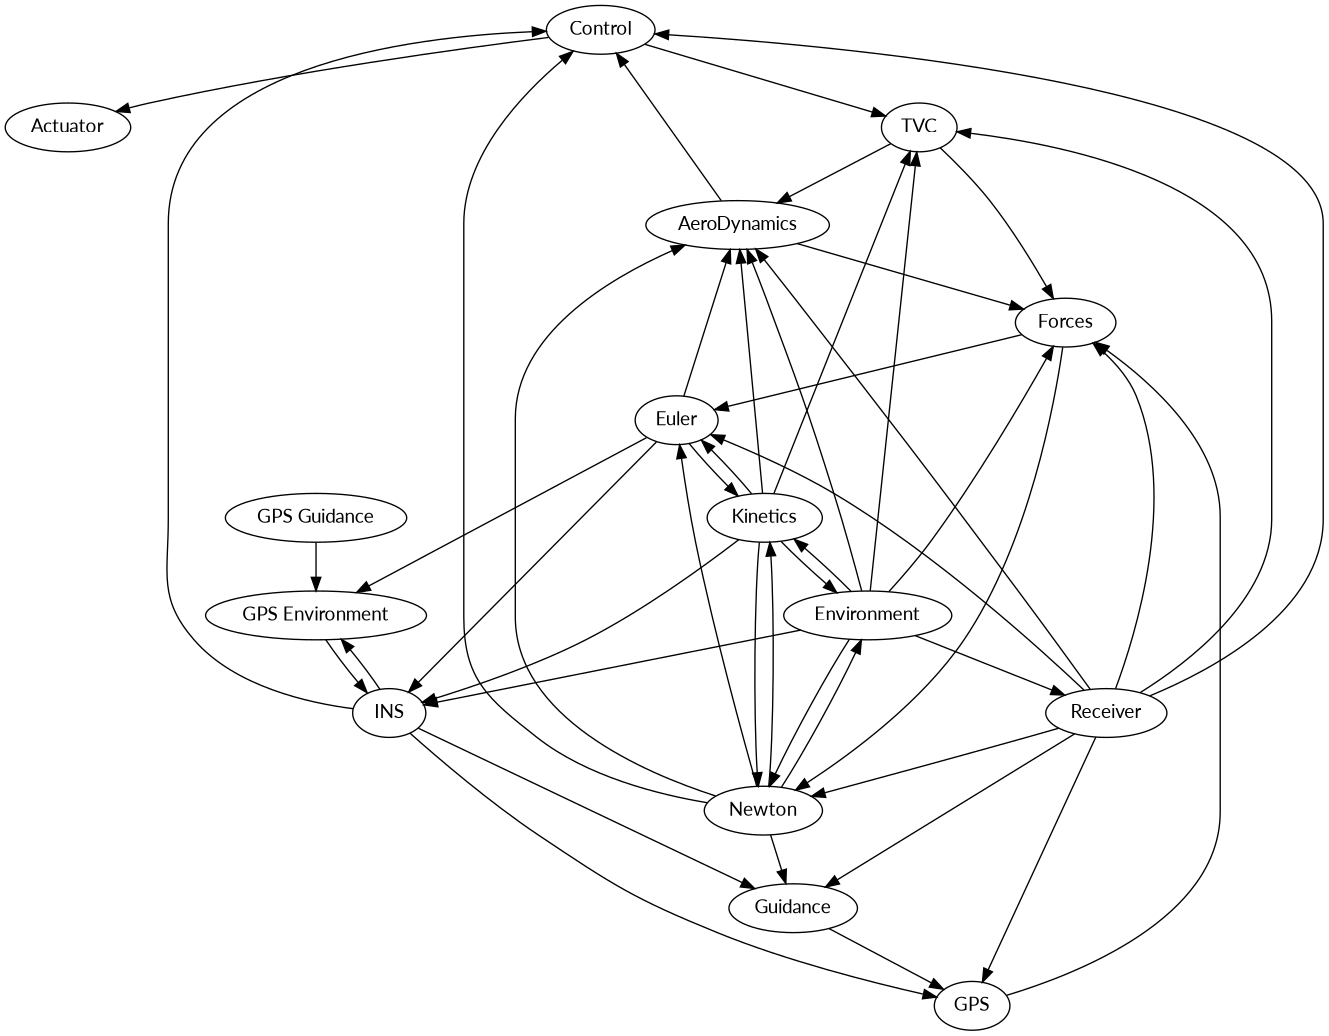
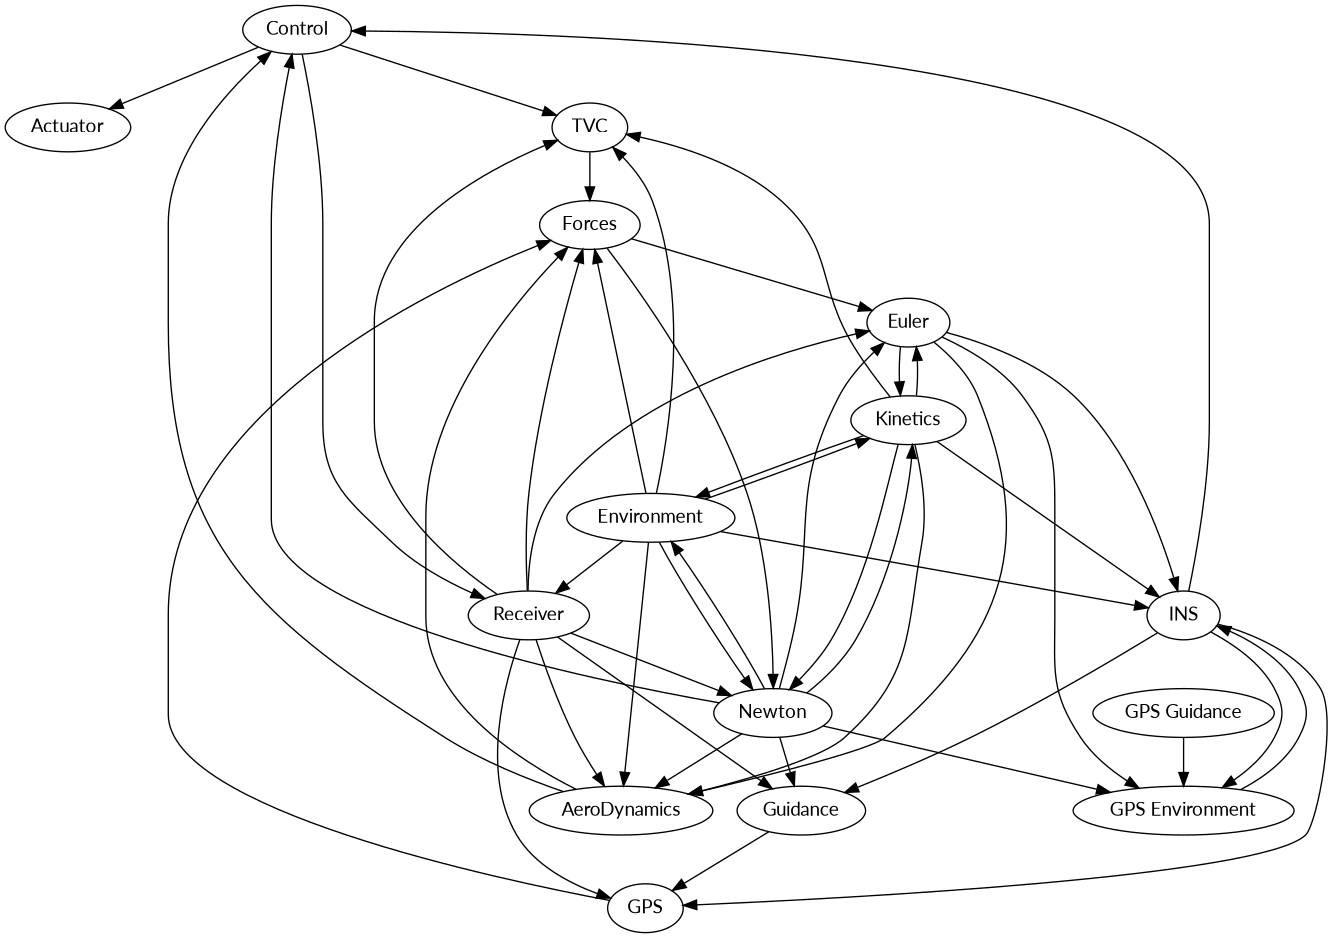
(1282, 163) -> (323, 342)
(840, 170) -> none
none -> (960, 758)
